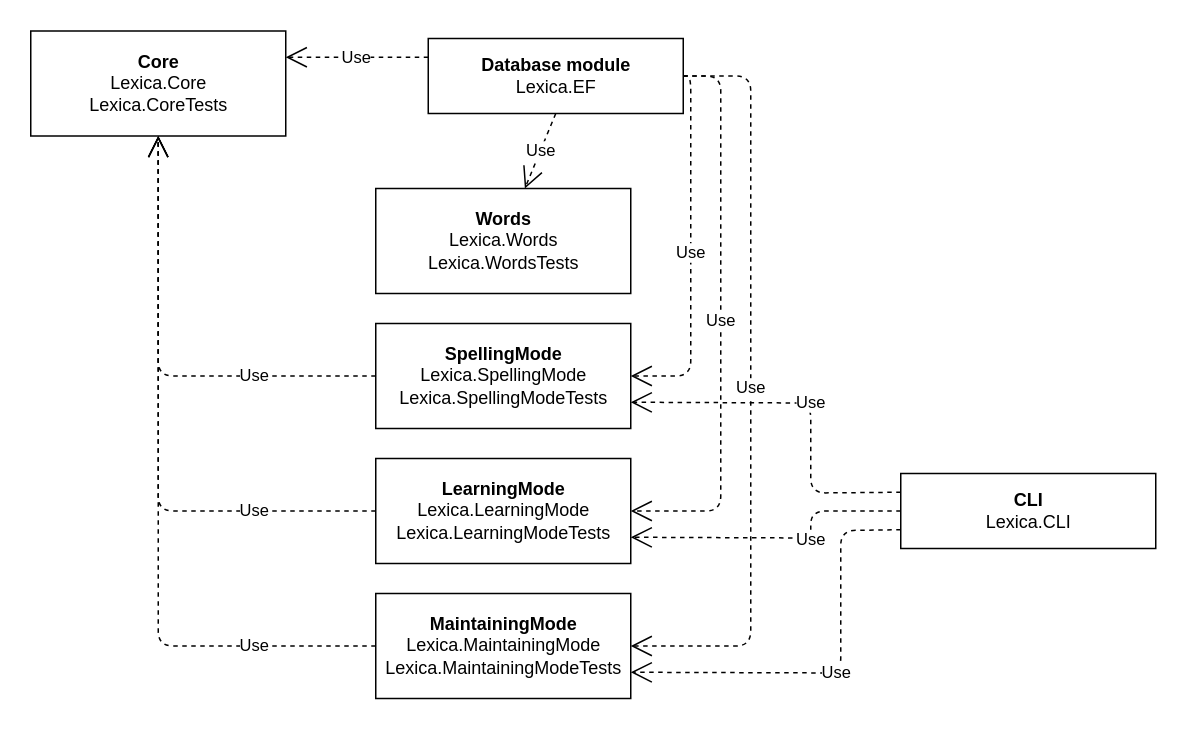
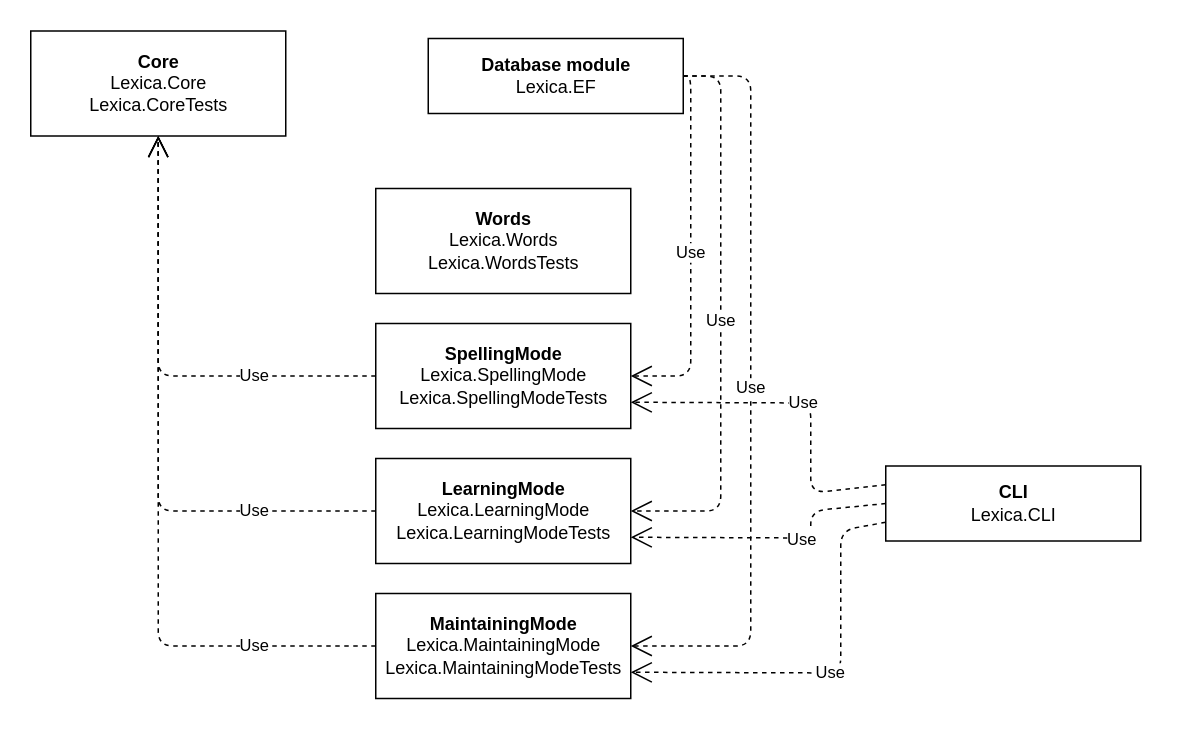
(359, 57) -> none
(541, 149) -> none
(1028, 511) -> (1013, 503)
